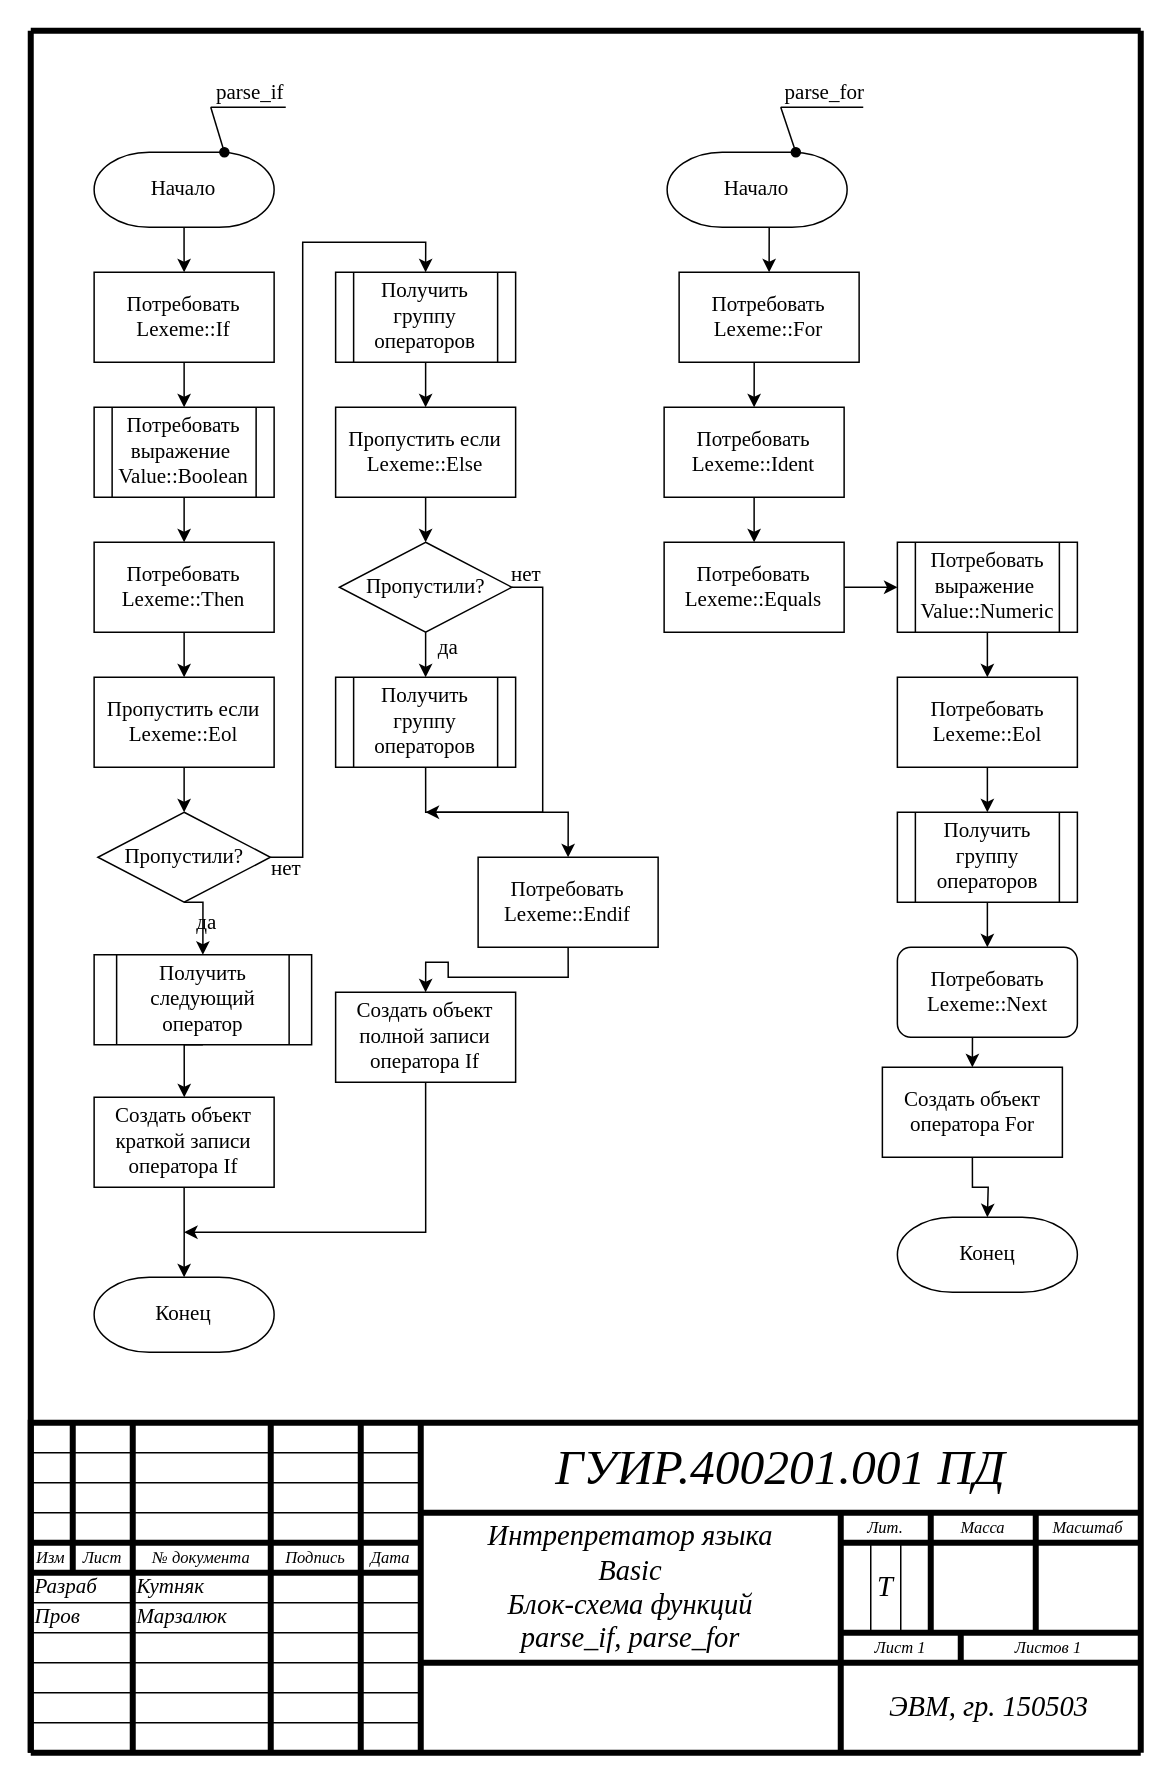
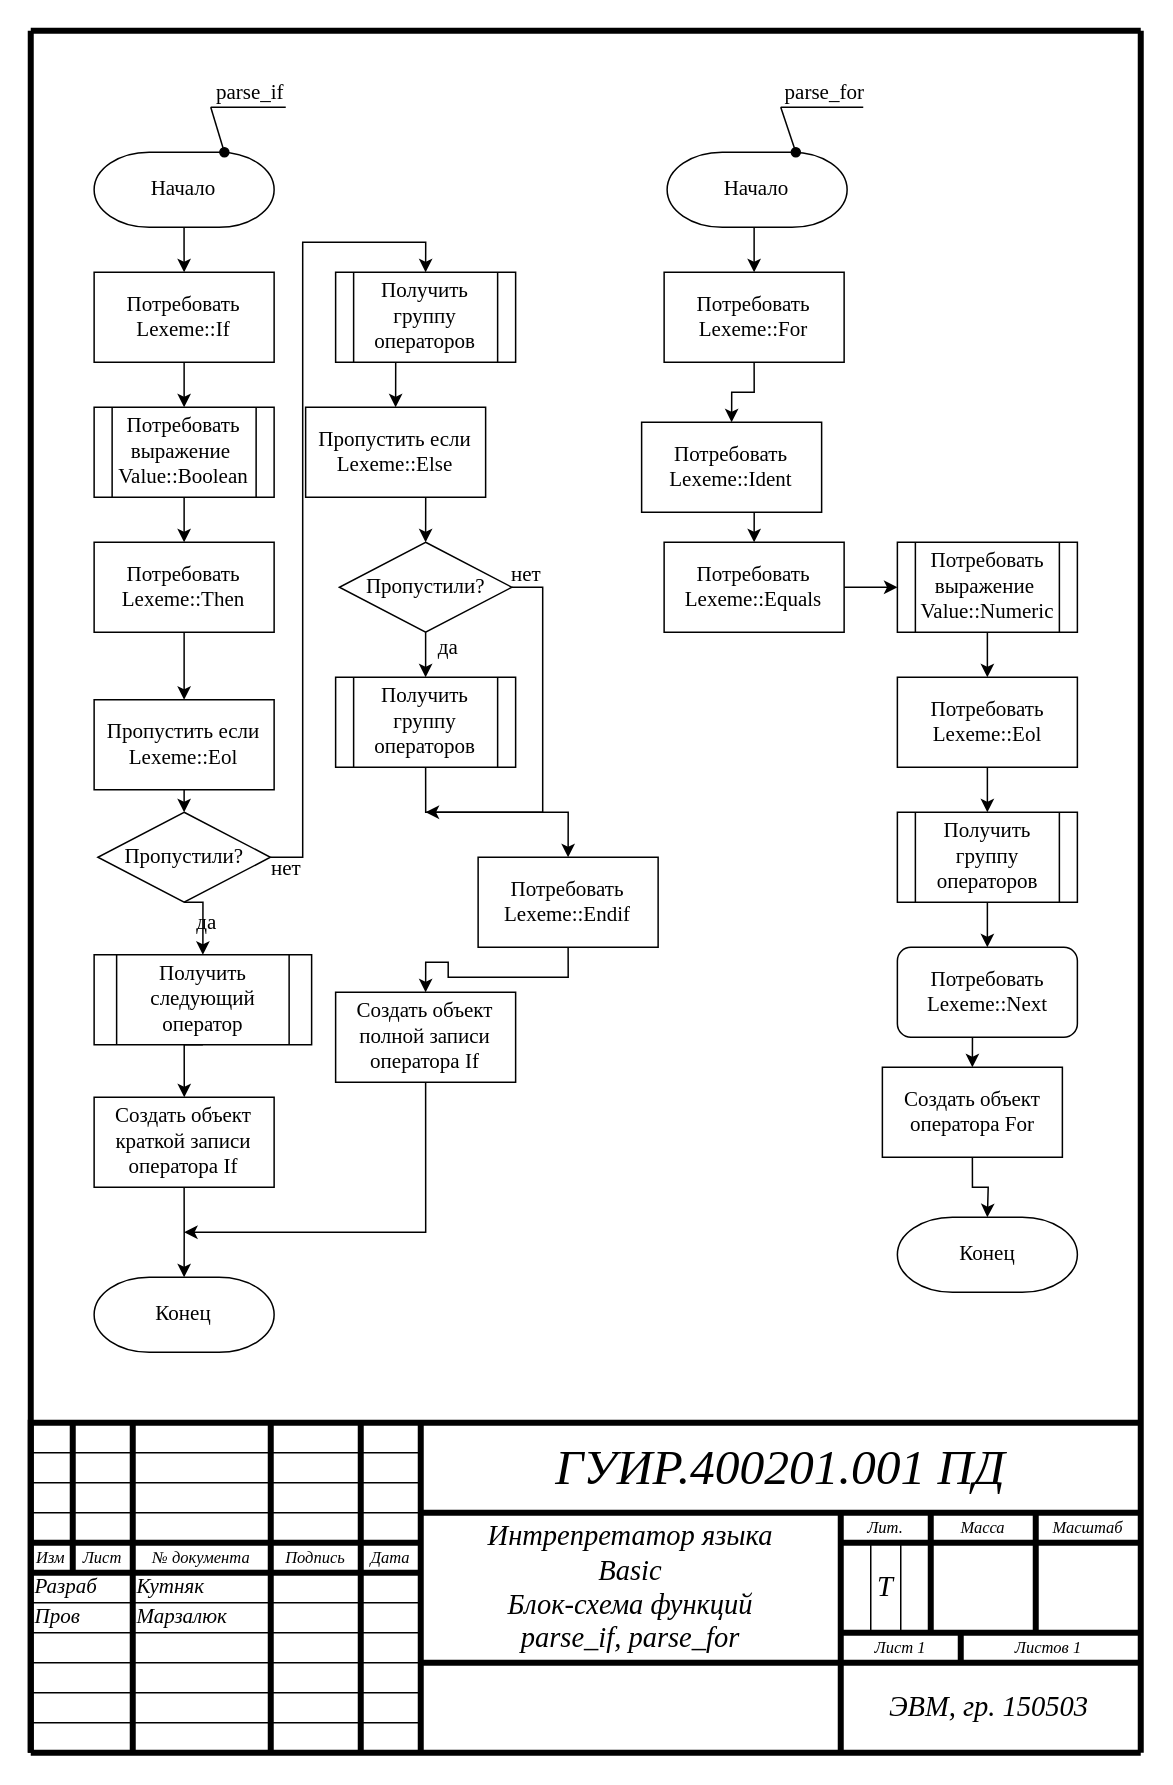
(769, 317) -> (754, 317)
(426, 452) -> (396, 452)
(754, 452) -> (732, 467)
(184, 722) -> (184, 745)
